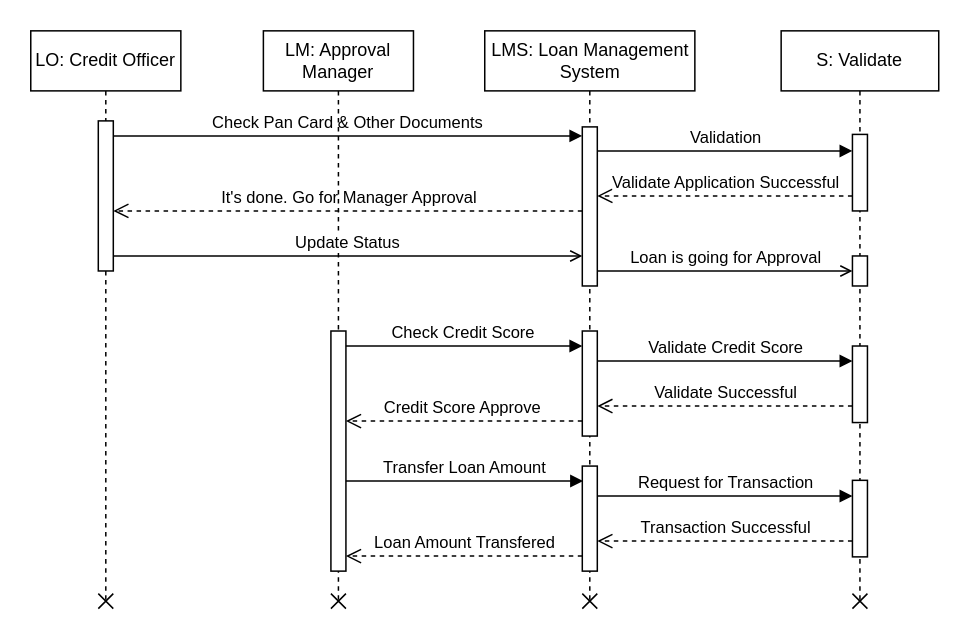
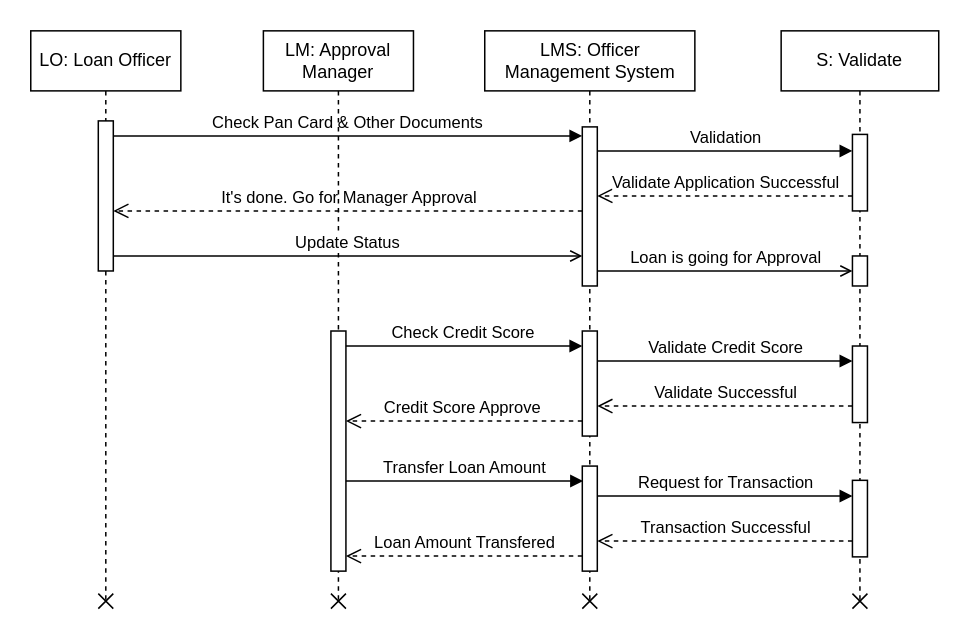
(106, 61) -> (106, 61)
(590, 61) -> (590, 61)
